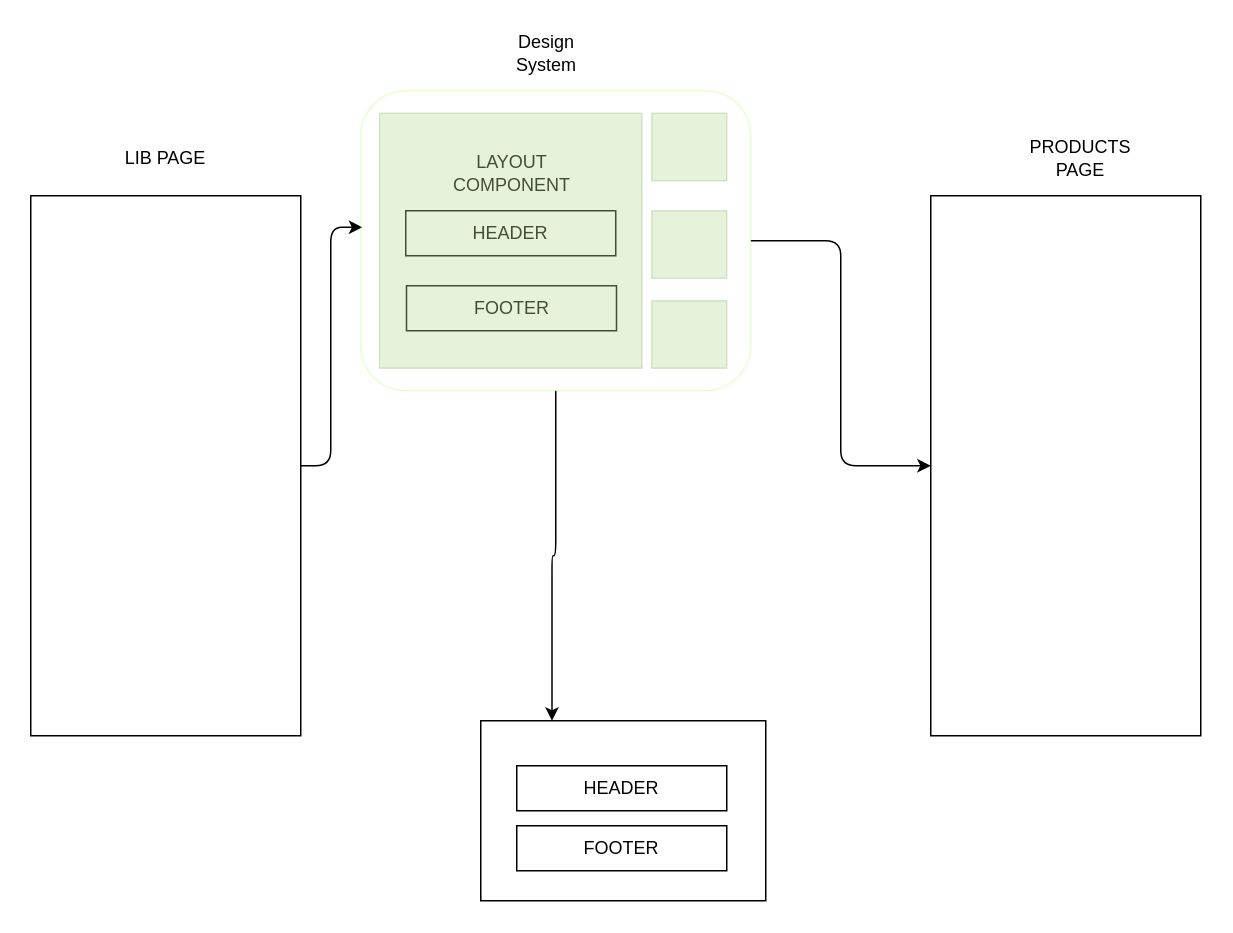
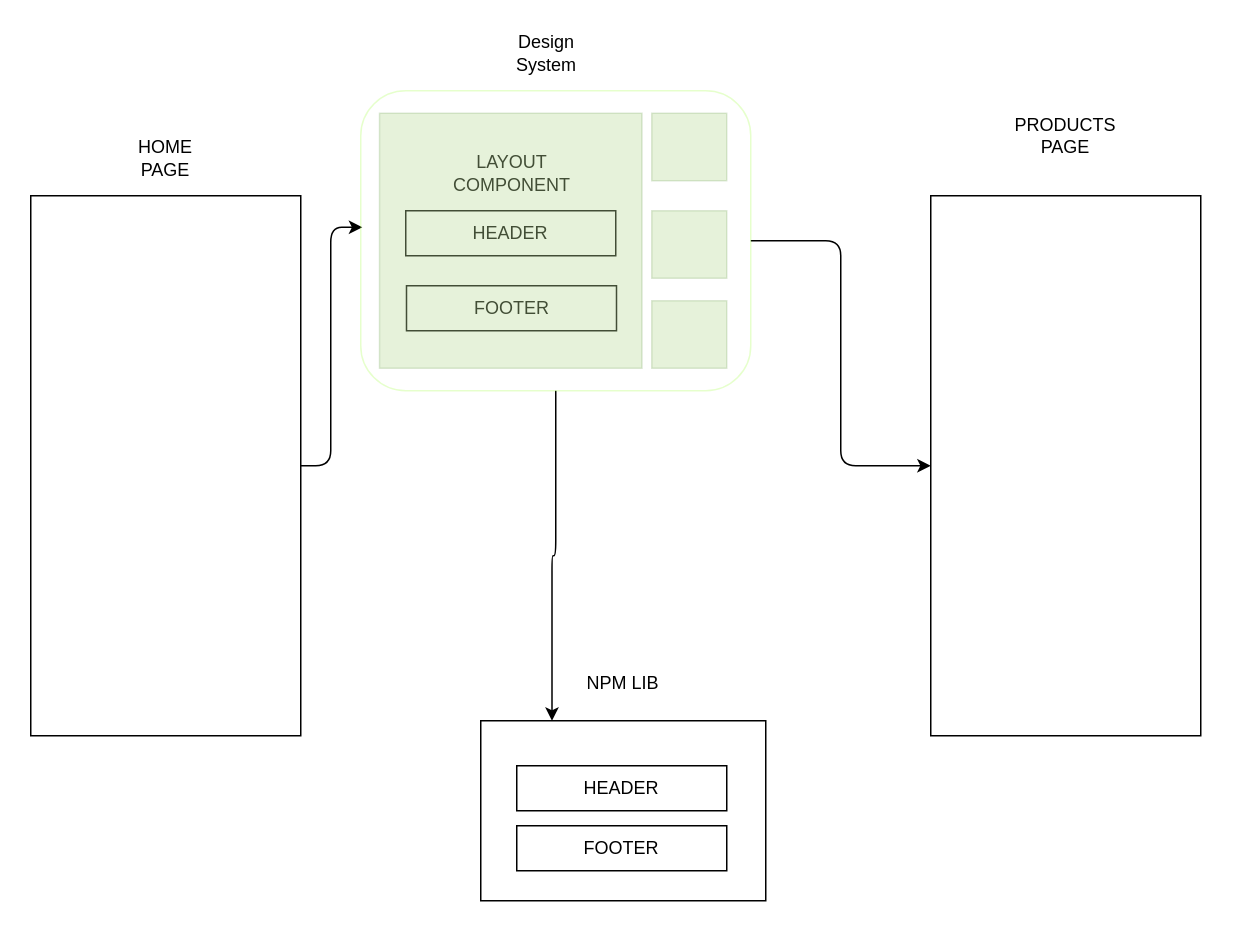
(166, 158) -> (166, 158)
(1081, 158) -> (1066, 136)
none -> (623, 683)
